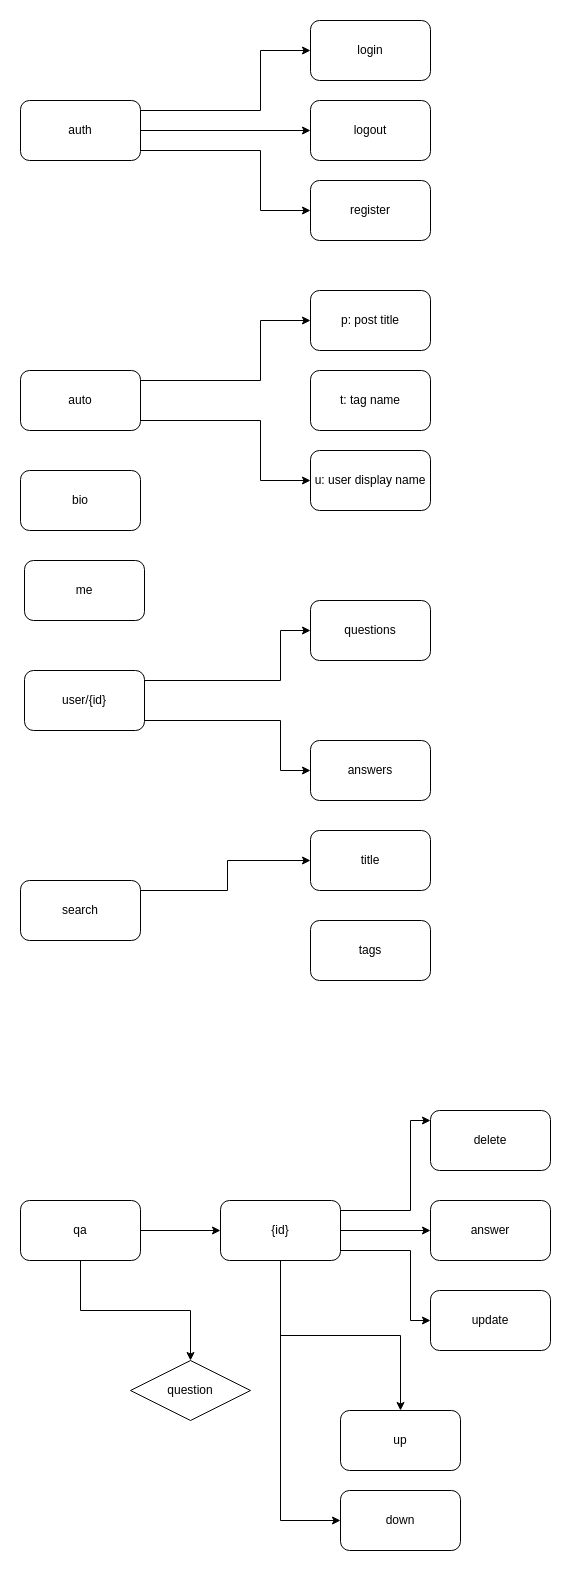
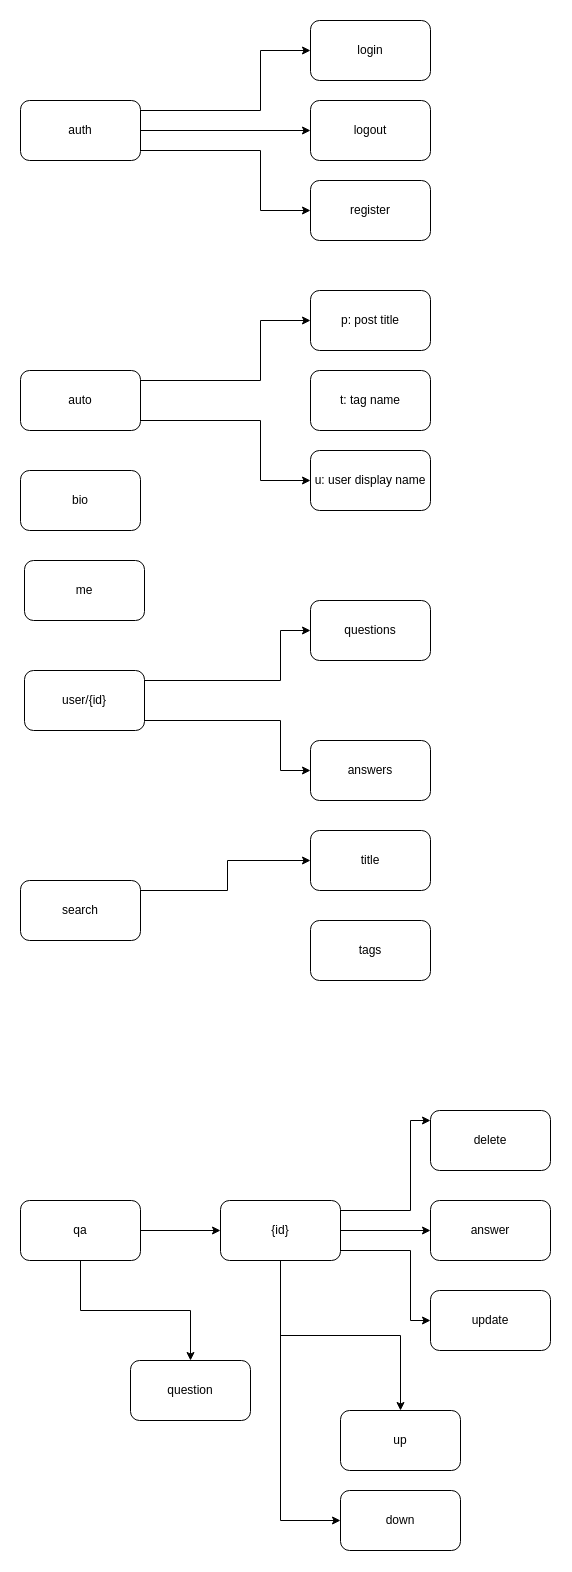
(191, 1391) -> (191, 1391)
